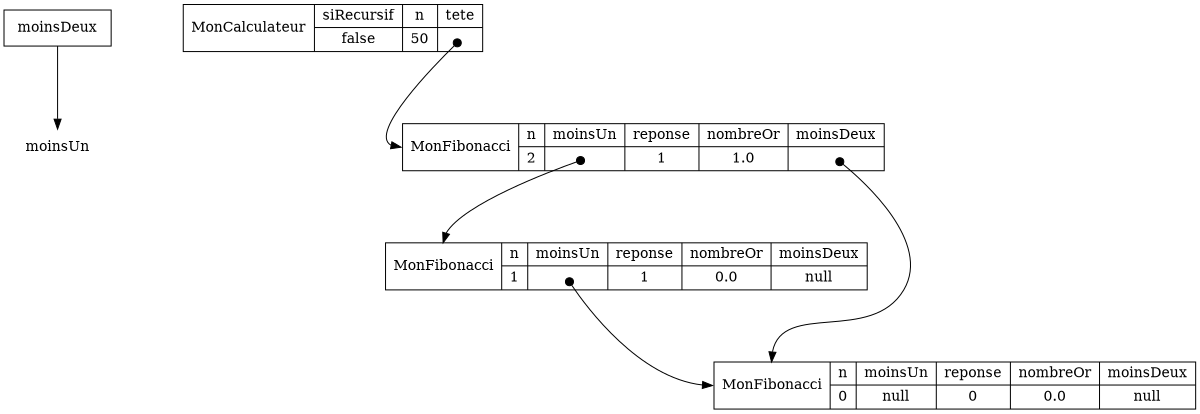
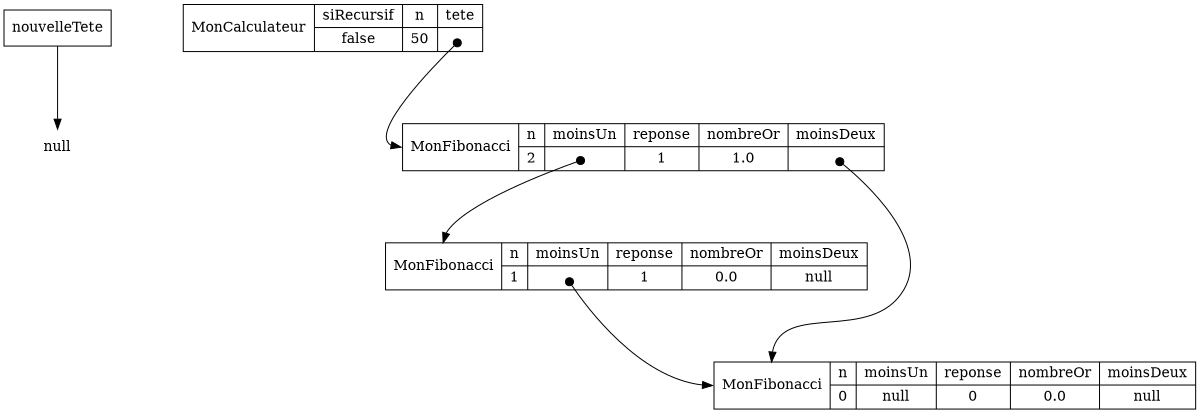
(58, 28) -> (58, 28)
(58, 147) -> (58, 147)
